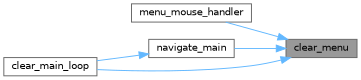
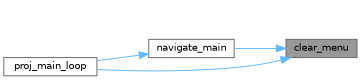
(191, 13) -> none
(50, 67) -> (50, 67)
